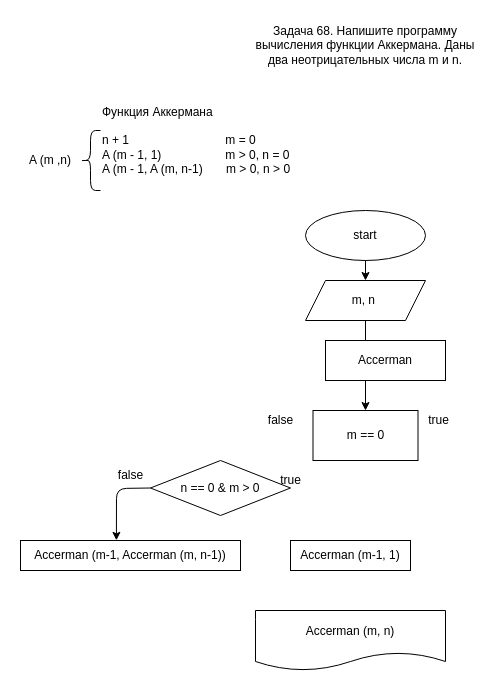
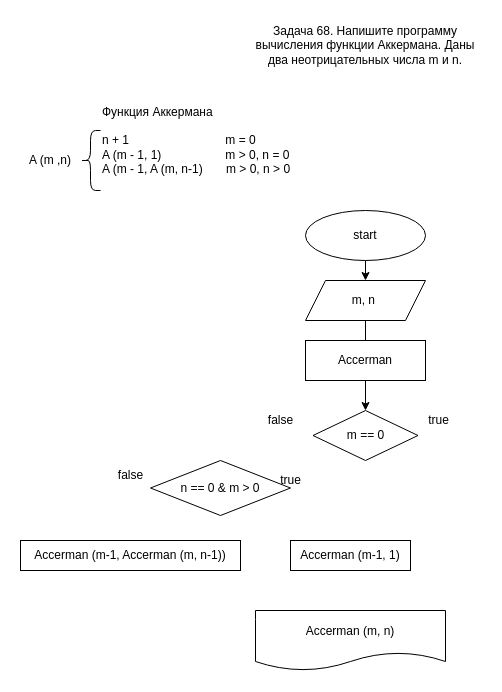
(386, 361) -> (366, 361)
(366, 436) -> (366, 436)
(116, 499) -> none
